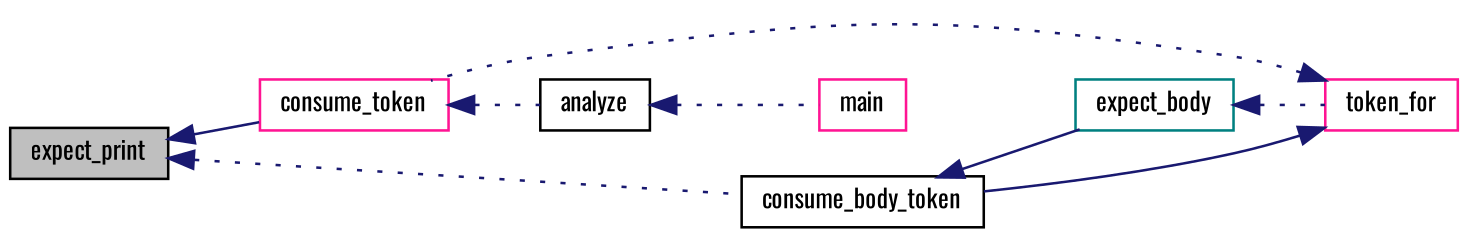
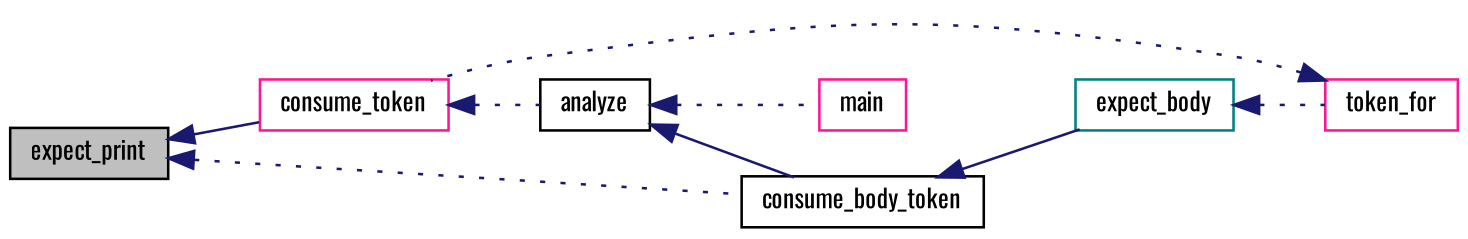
(1143, 170) -> (735, 156)
